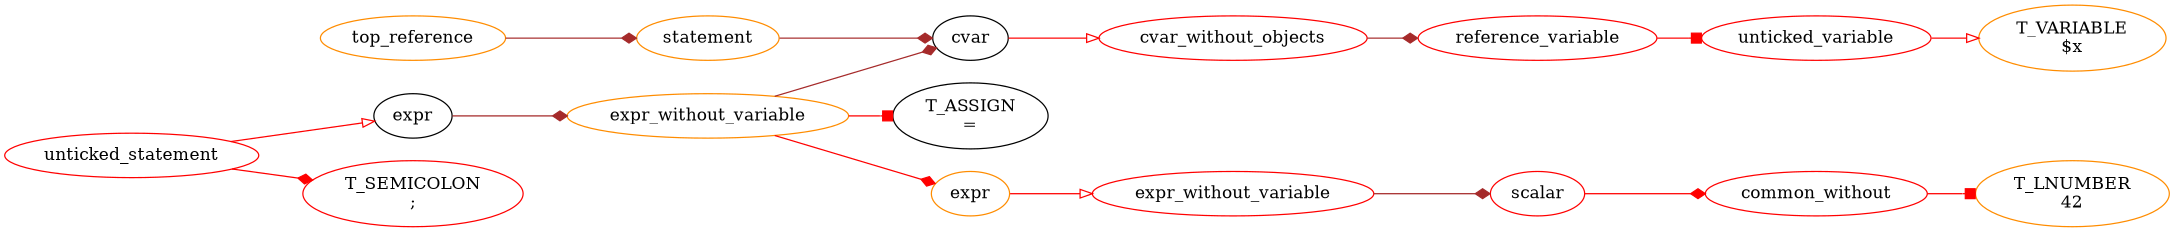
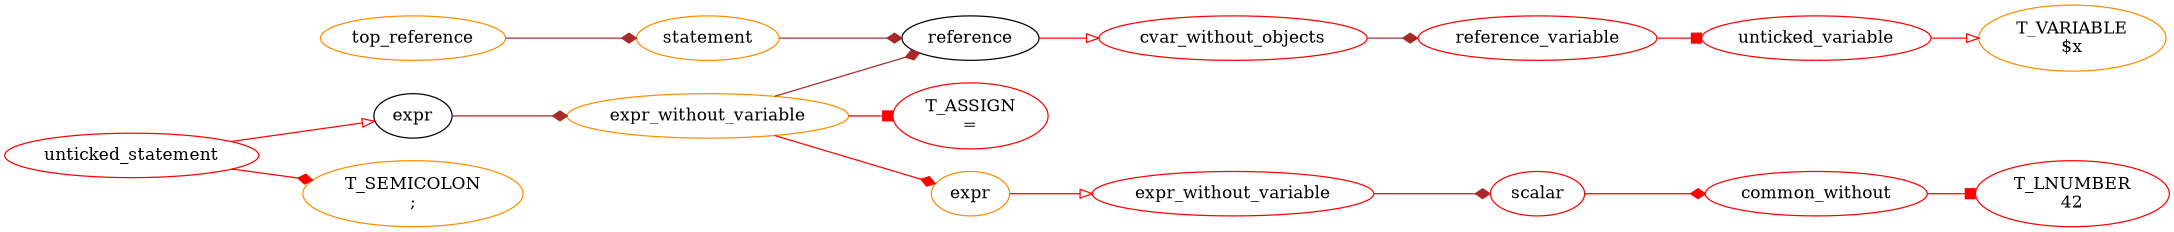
(970, 38) -> (970, 38)
(970, 116) -> (970, 116)
(413, 194) -> (413, 194)
(2072, 194) -> (2072, 194)
